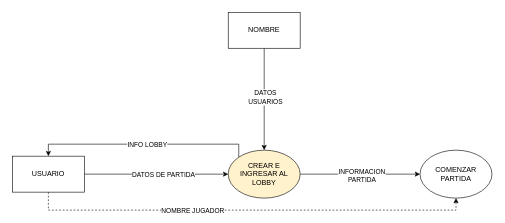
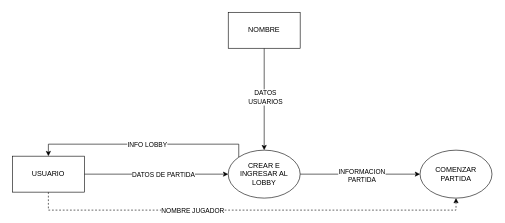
(264, 174) -> (264, 174)
